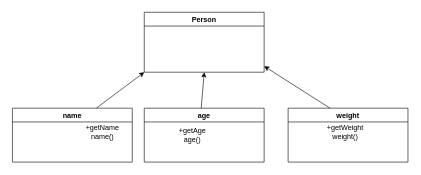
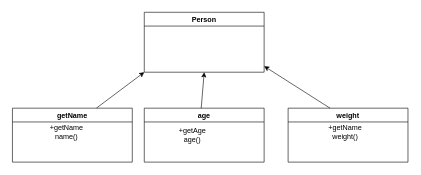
(72, 116) -> (72, 116)
(102, 132) -> (66, 132)
(346, 132) -> (346, 132)
